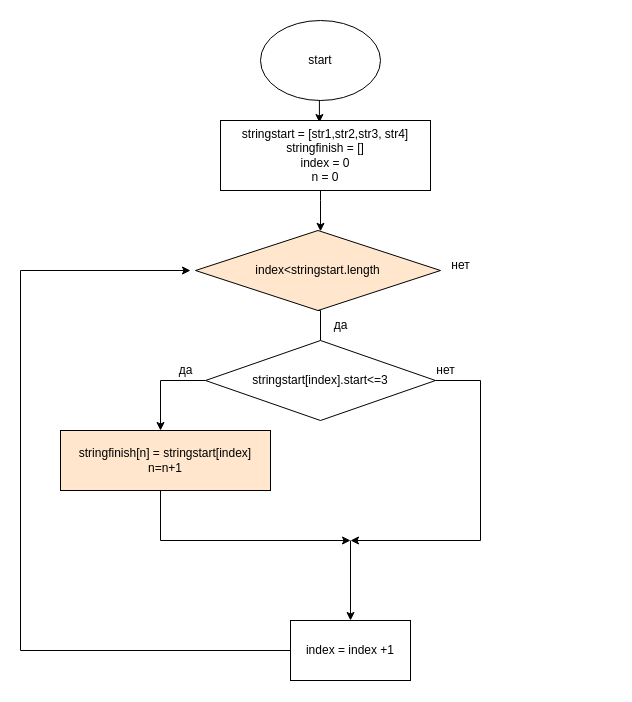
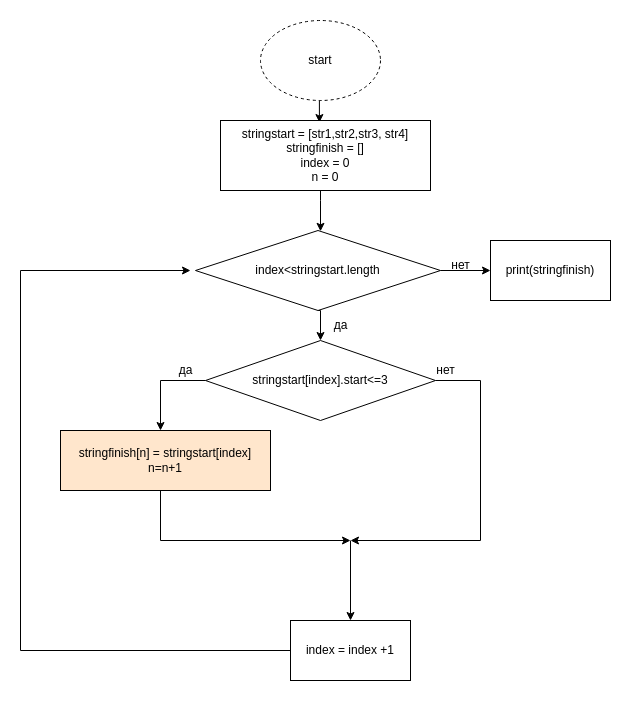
(321, 61) -> (321, 61)
(318, 271) -> (318, 271)
none -> (462, 271)
none -> (551, 271)
(321, 335) -> (321, 332)
